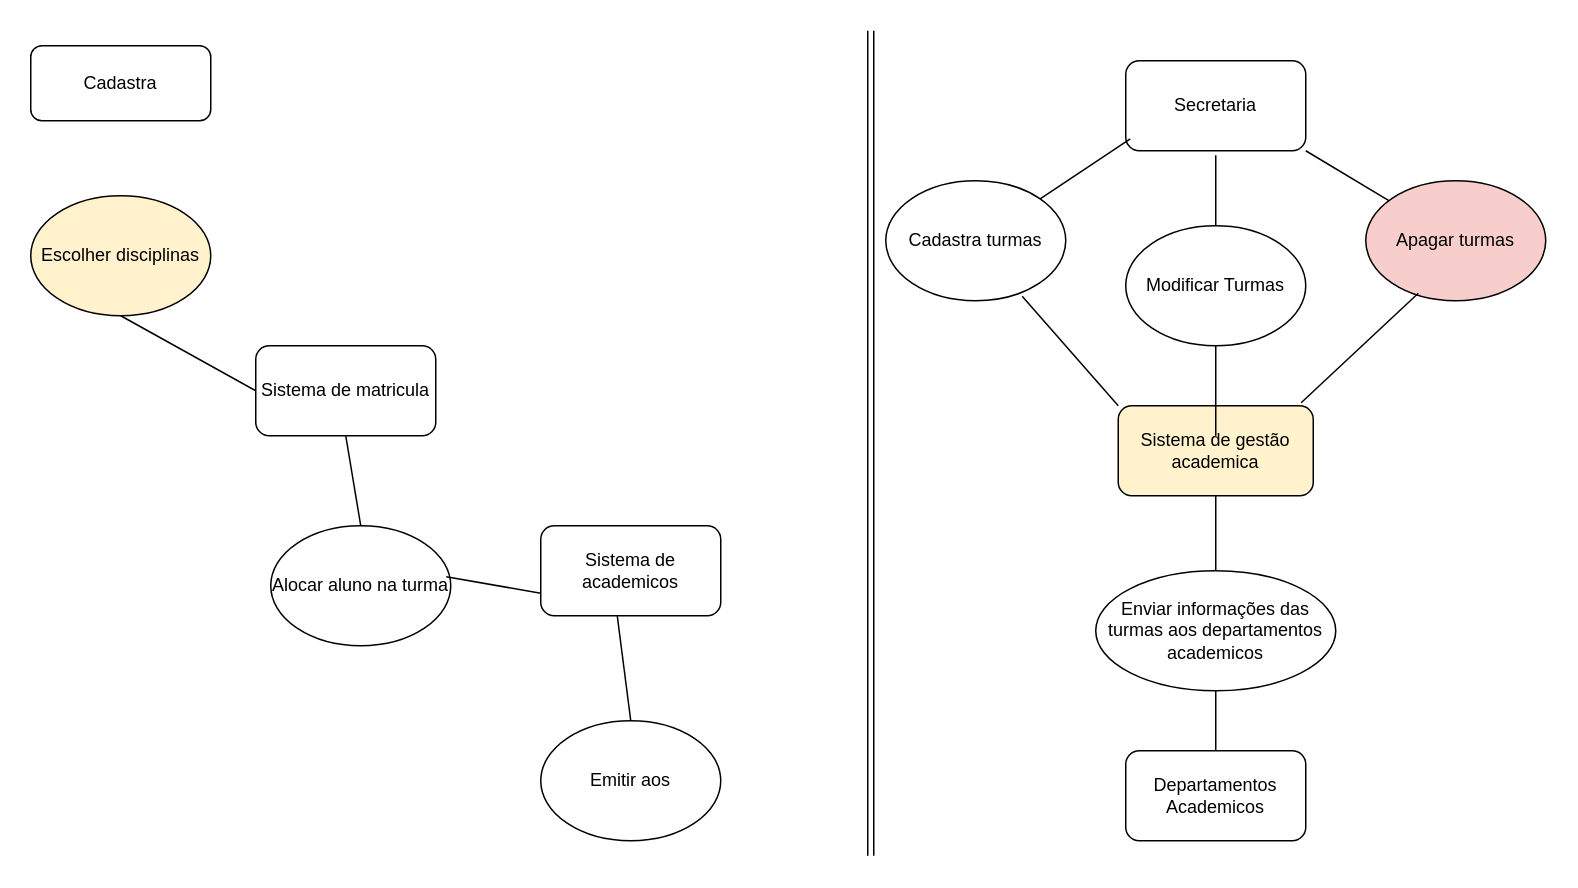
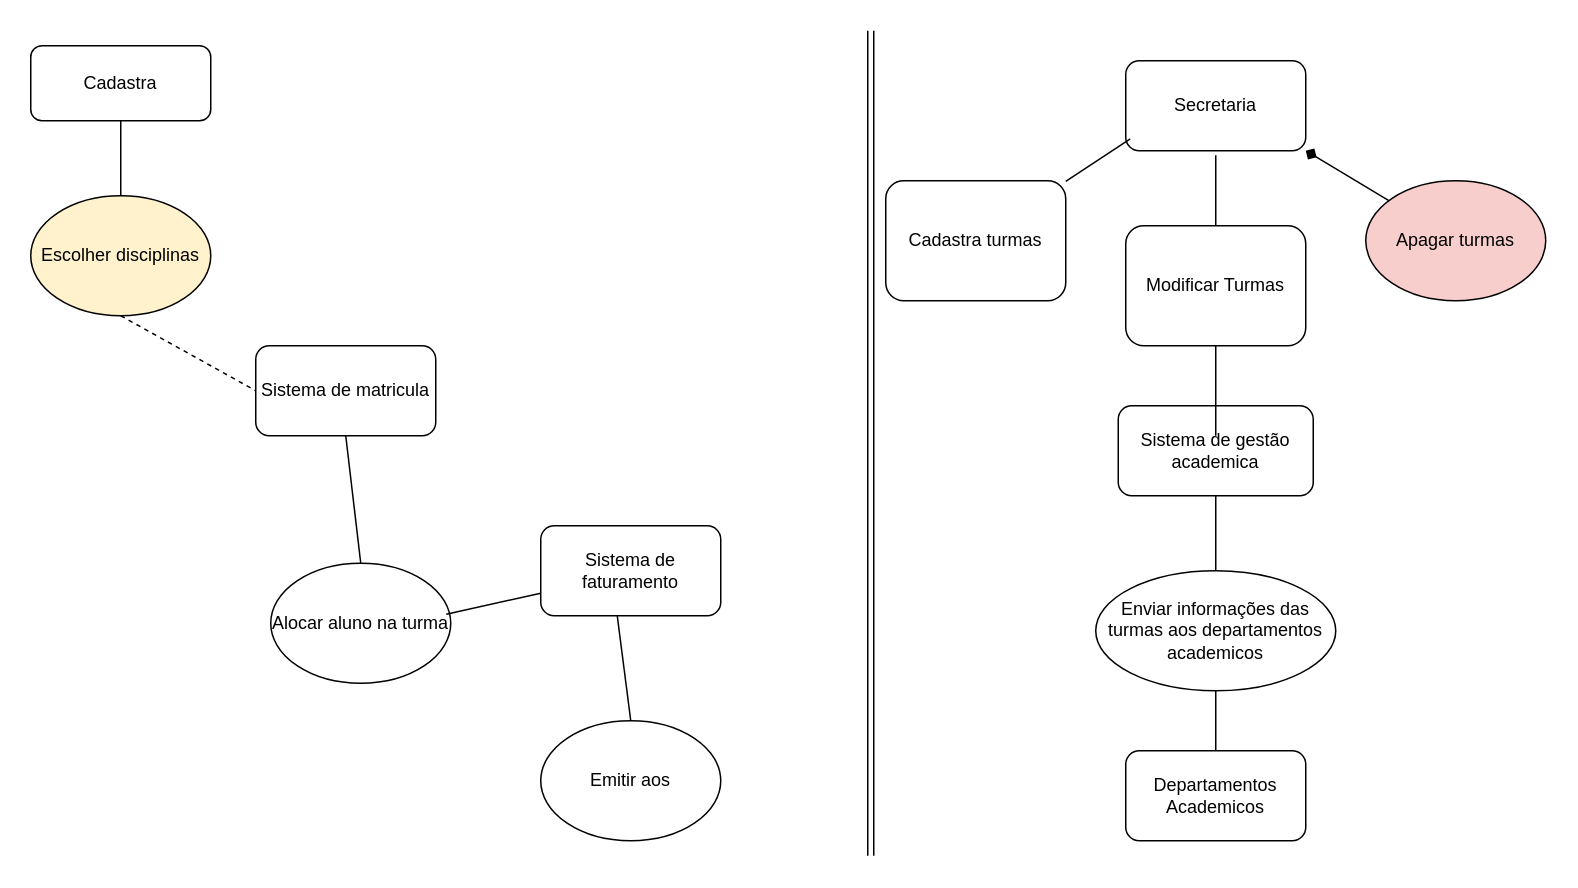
(1311, 154) -> (1317, 157)
none -> (121, 158)
(976, 241) -> (976, 241)
(1216, 286) -> (1216, 286)
(1360, 348) -> none
(1071, 351) -> none
(188, 353) -> (188, 353)
(1216, 451) -> (1216, 451)
(631, 571) -> (631, 571)
(361, 586) -> (361, 623)
